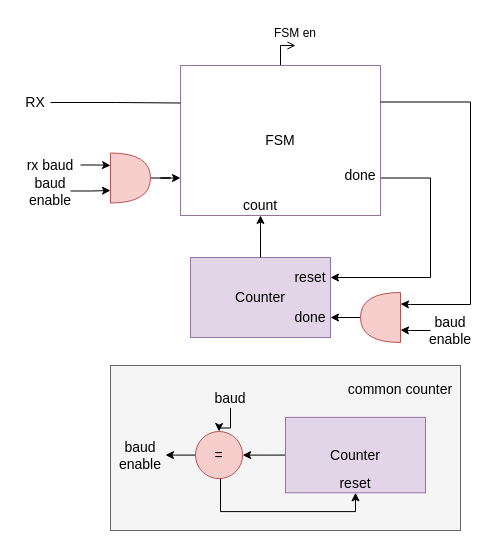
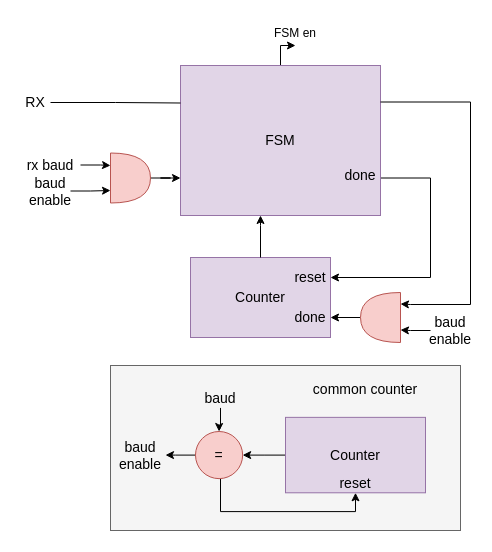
(288, 46) -> (287, 46)
(281, 141) -> (281, 141)
(261, 206) -> none
(401, 389) -> (366, 389)
(231, 398) -> (221, 398)
